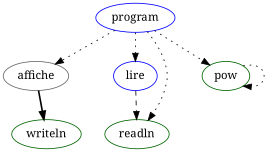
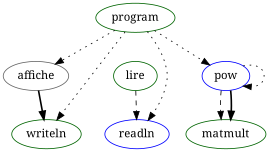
(135, 18) -> (135, 18)
(135, 43) -> (93, 73)
(135, 76) -> (135, 76)
(226, 76) -> (226, 76)
(137, 134) -> (137, 134)
none -> (226, 134)
